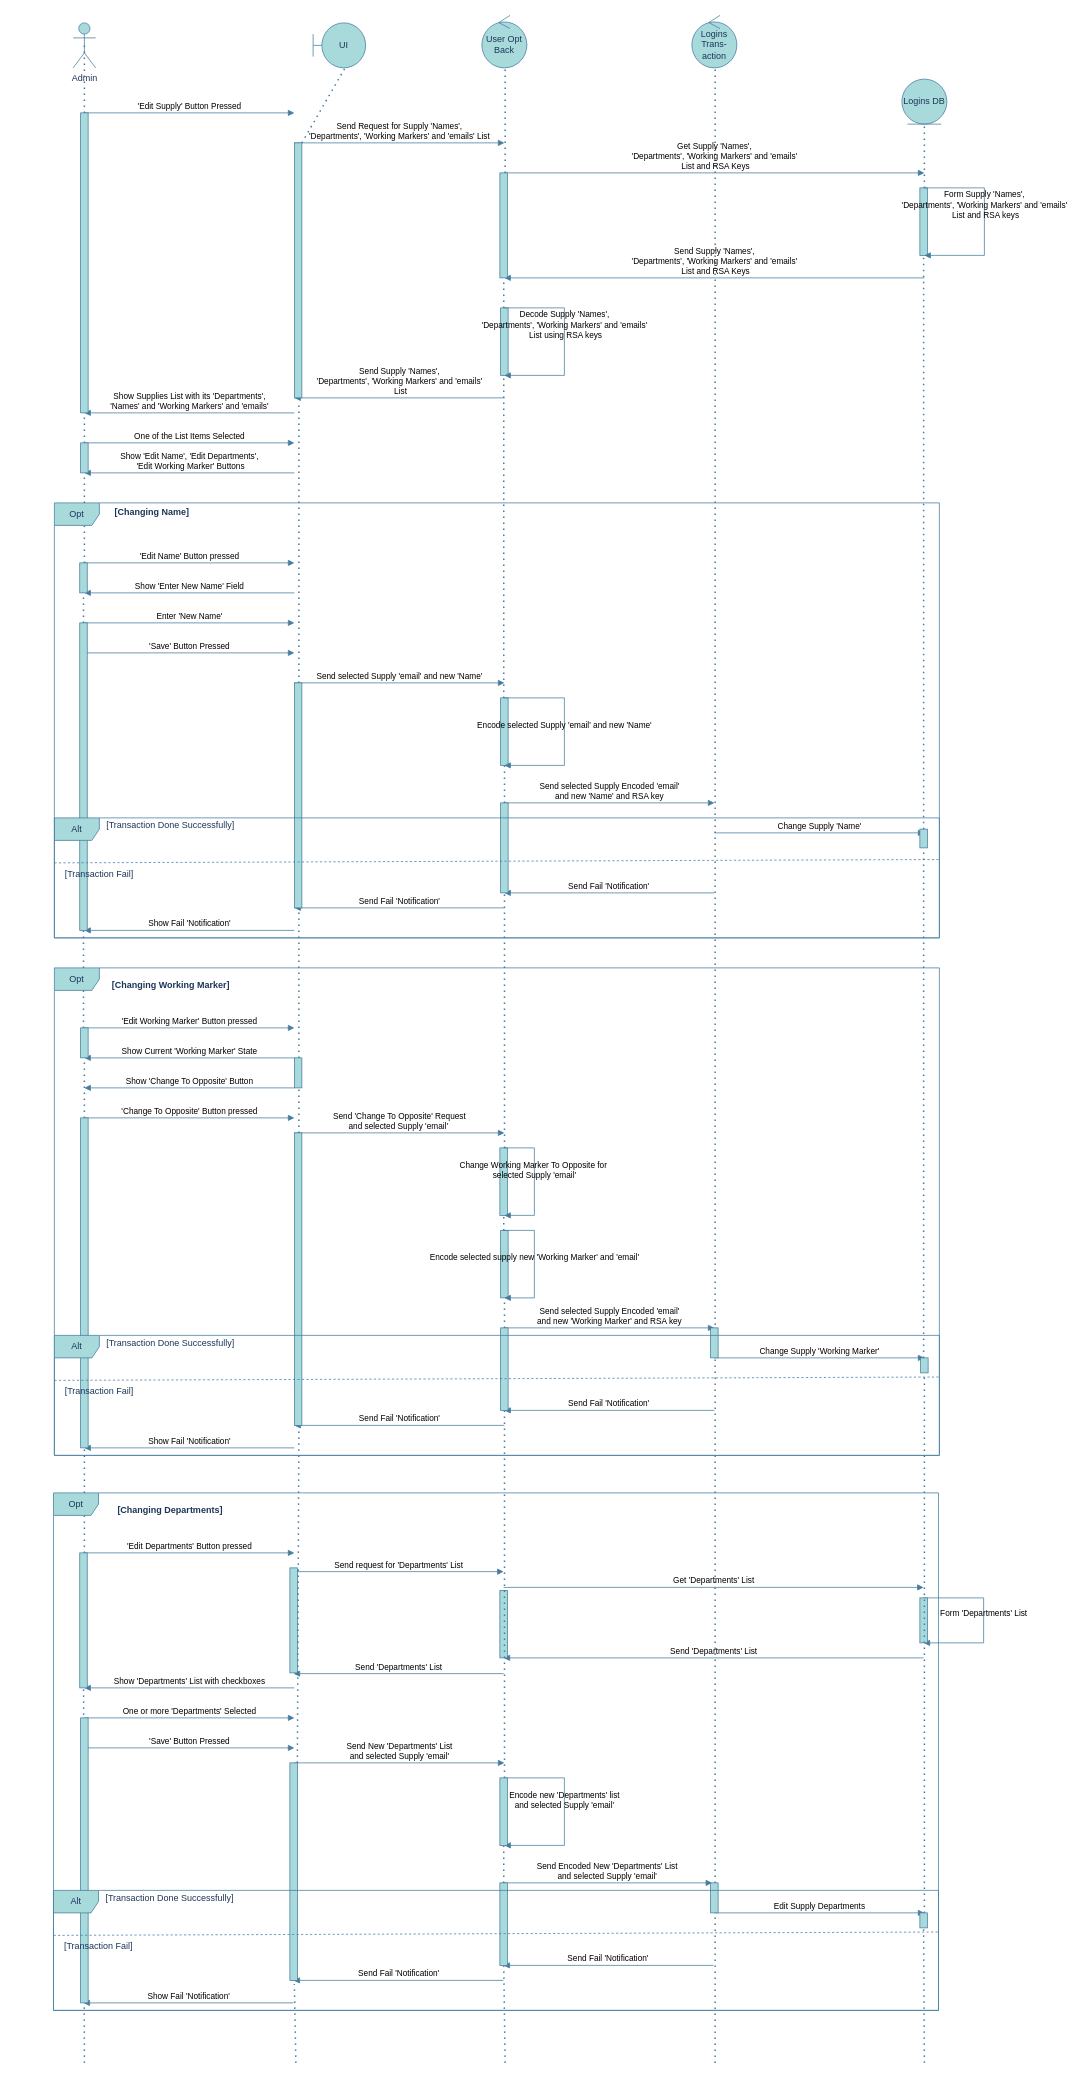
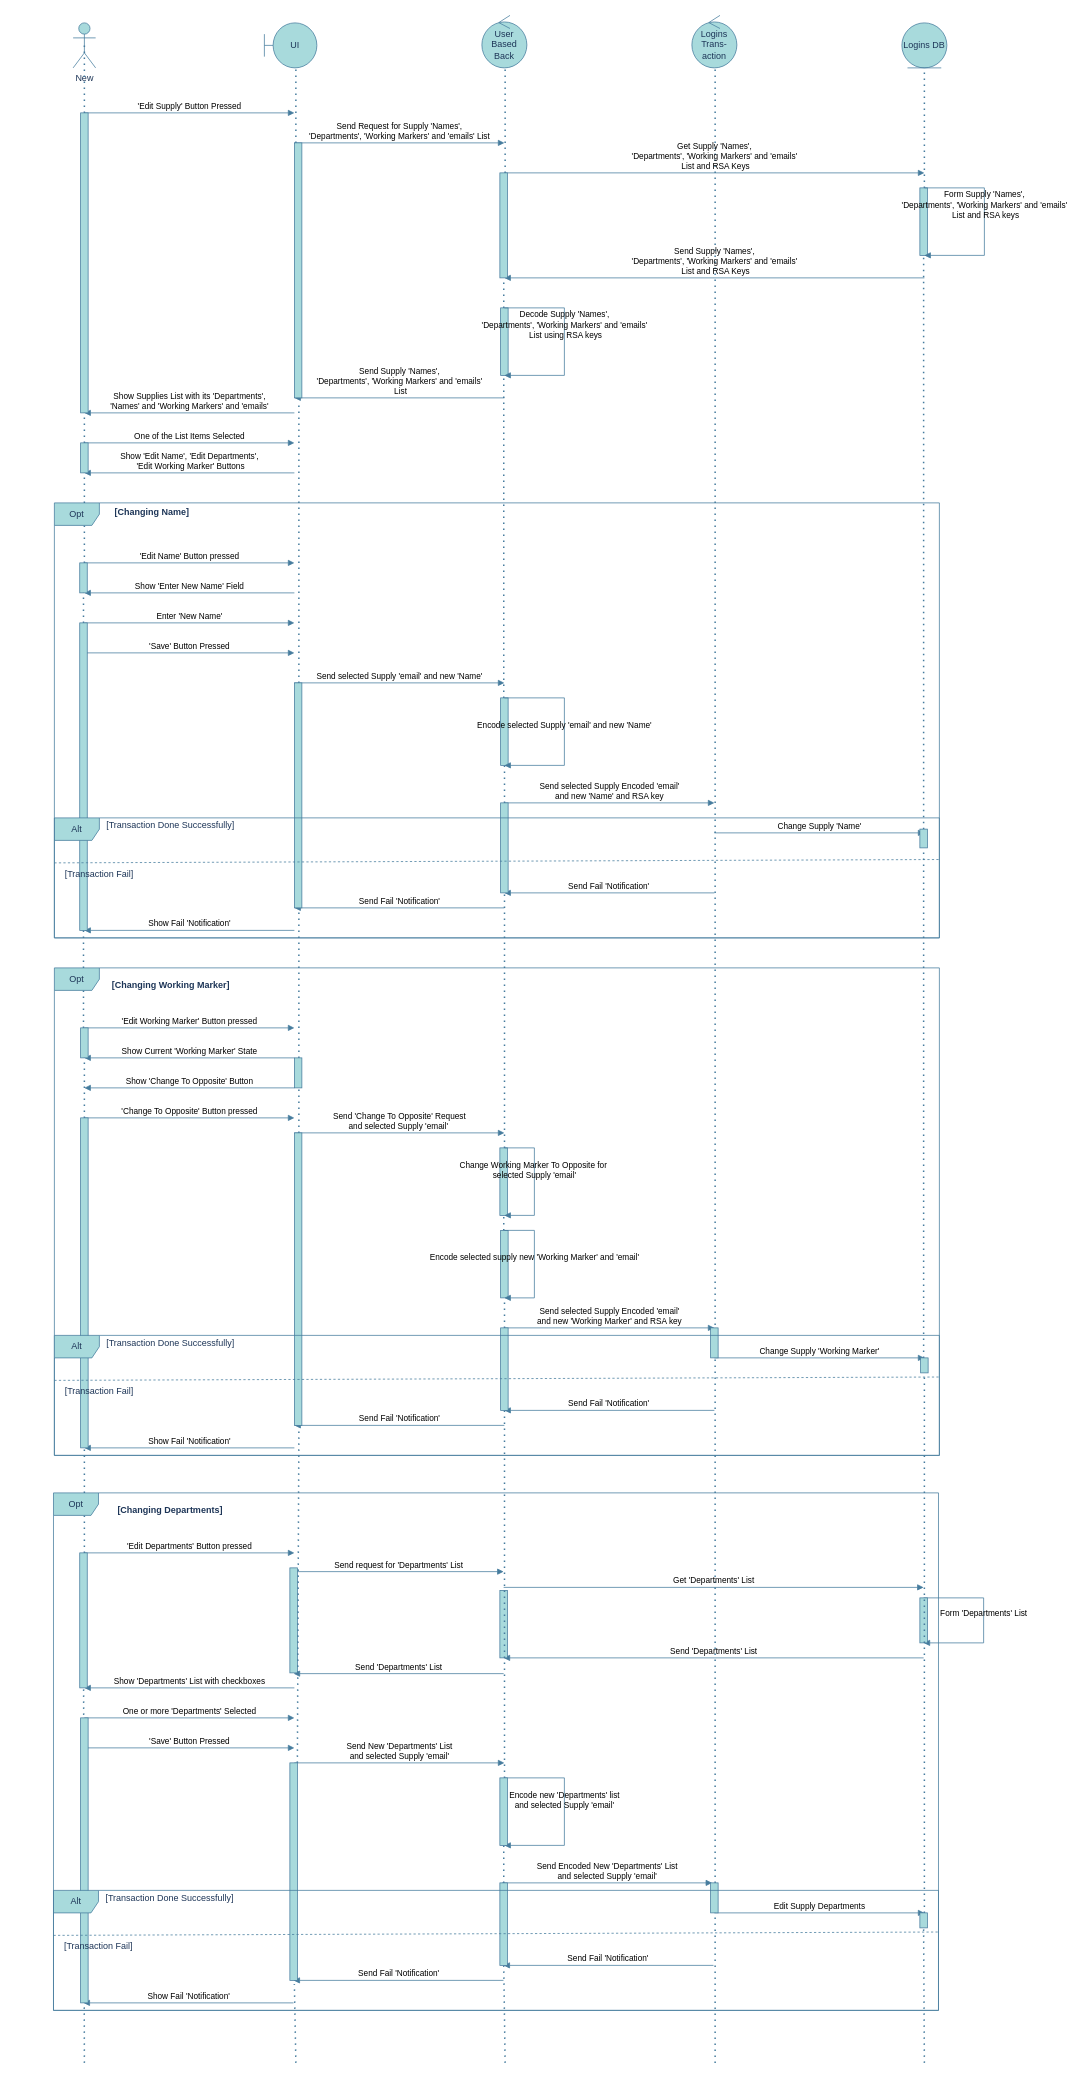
(339, 45) -> (291, 45)
(504, 45) -> (504, 45)
(85, 79) -> (85, 79)
(924, 102) -> (924, 45)
